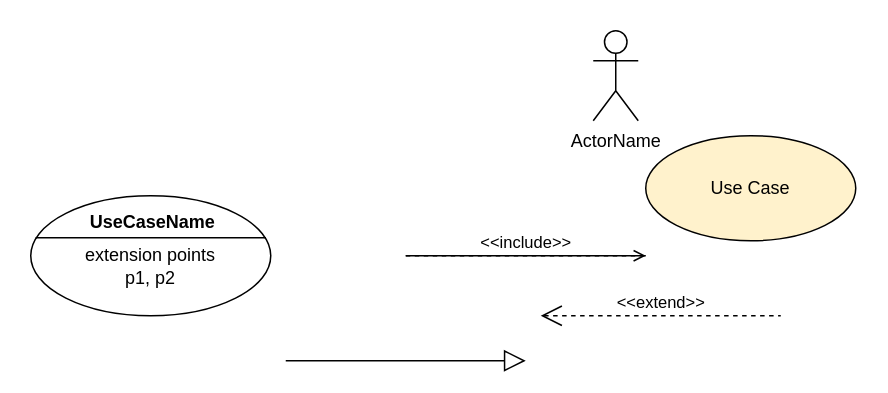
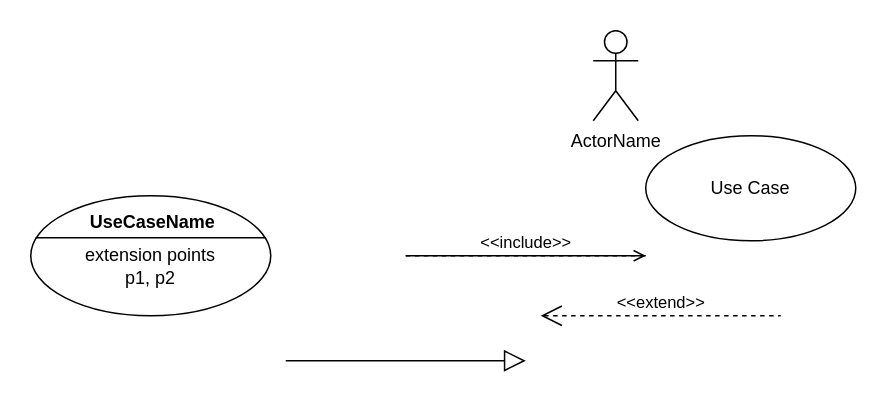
(751, 188) -> (751, 188)
